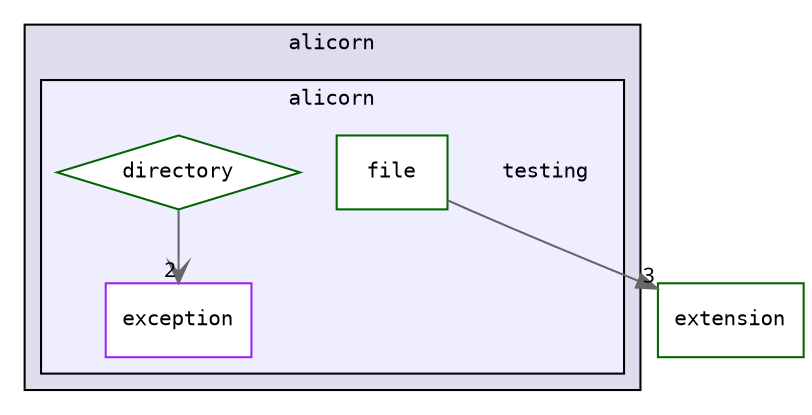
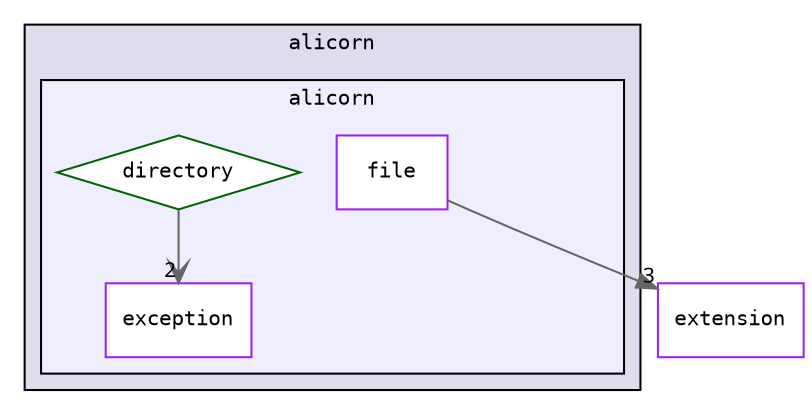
(392, 172) -> (392, 172)
(546, 172) -> none
(731, 320) -> (731, 320)
